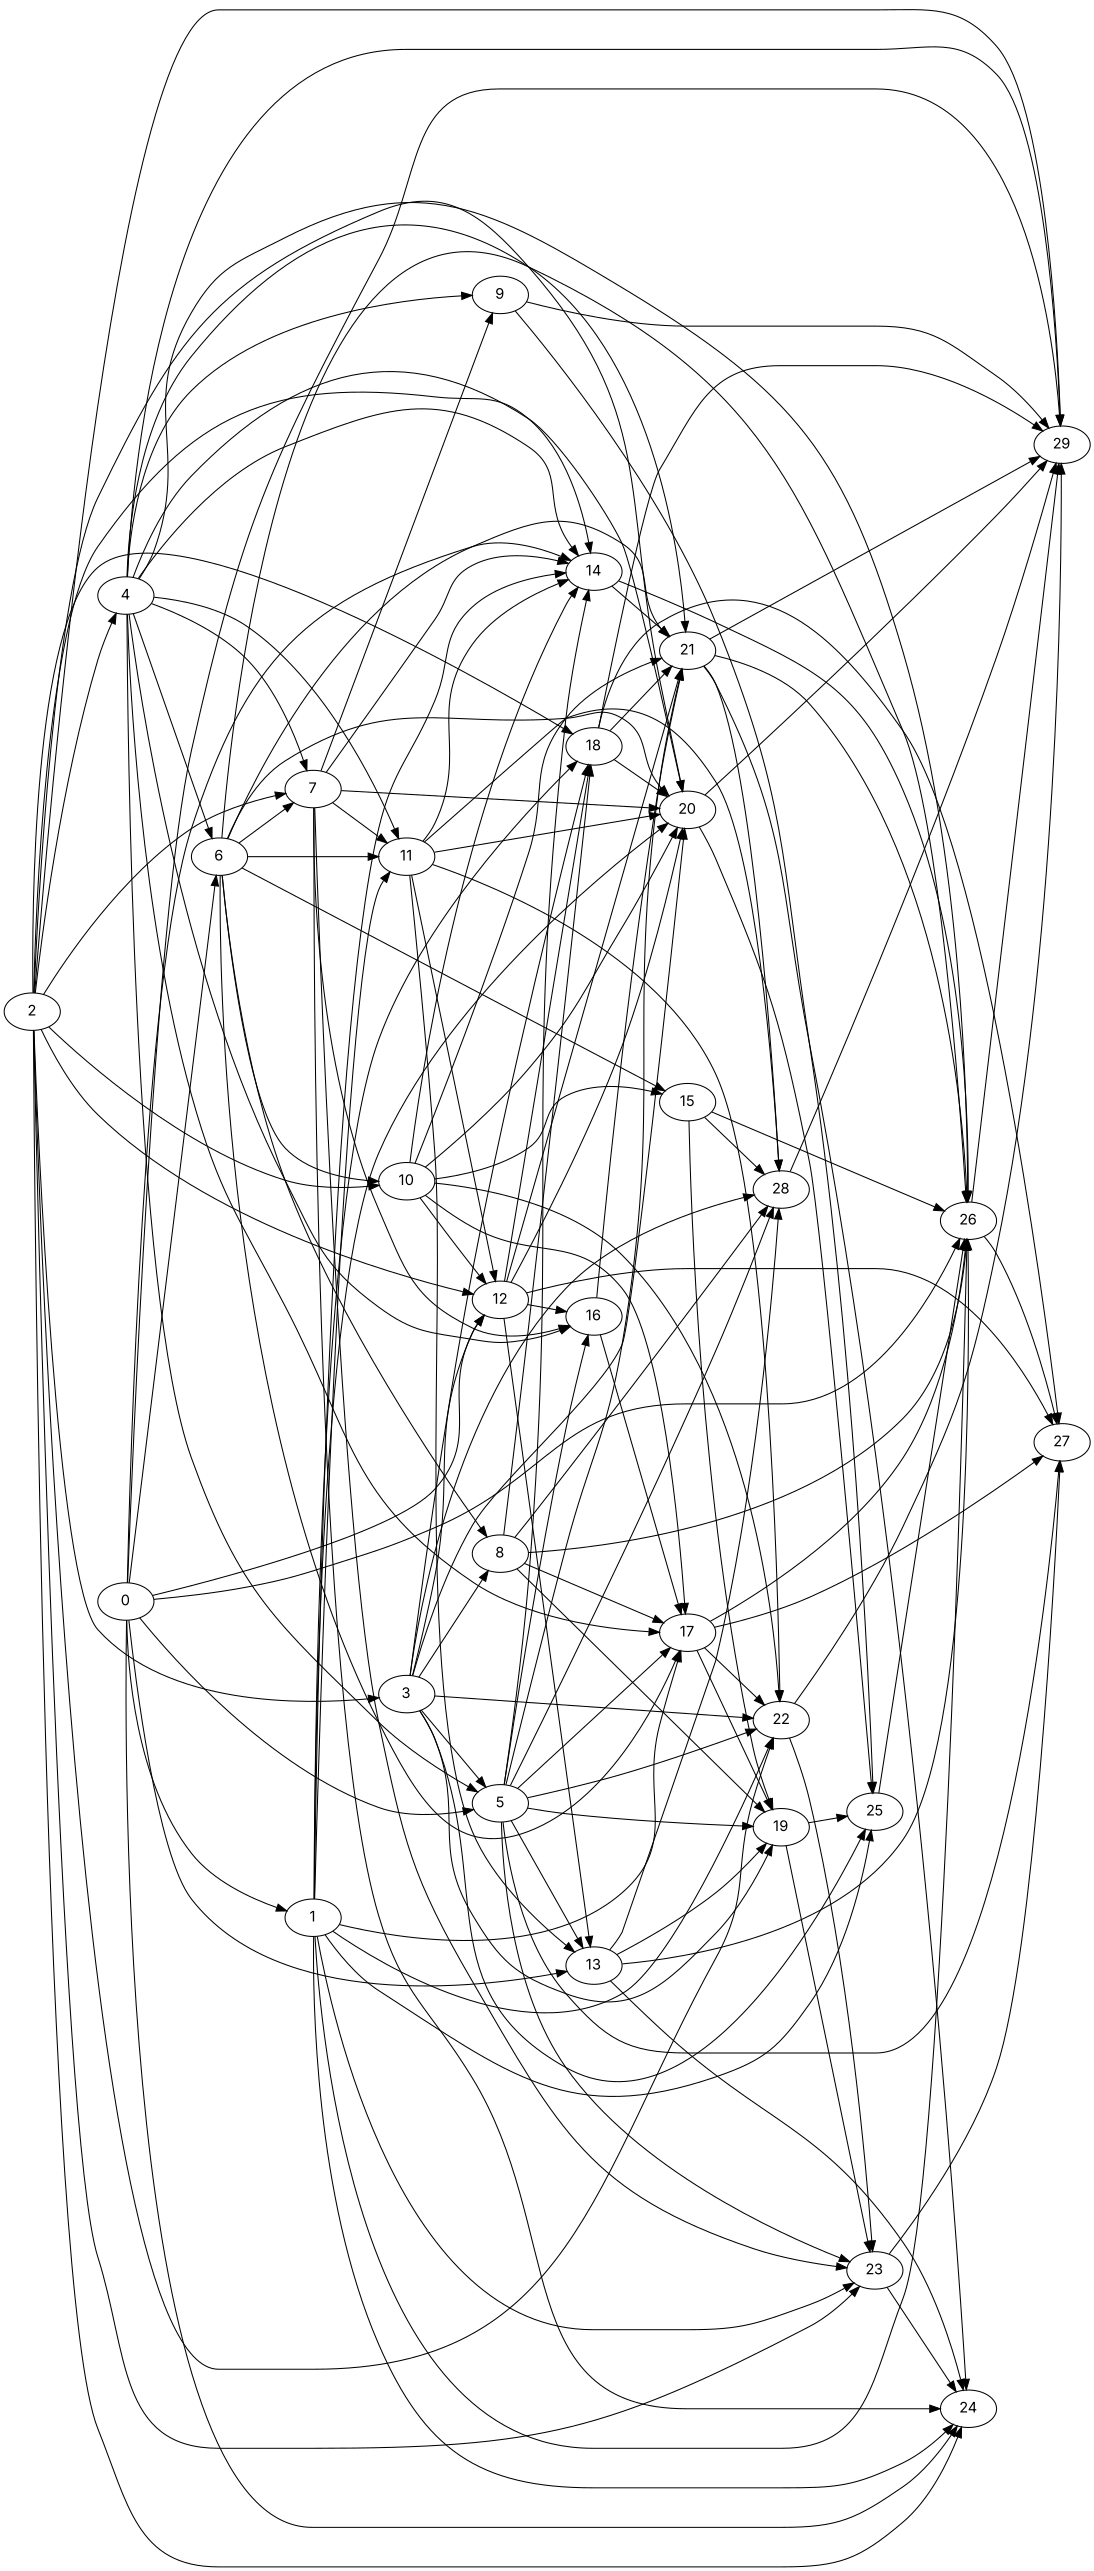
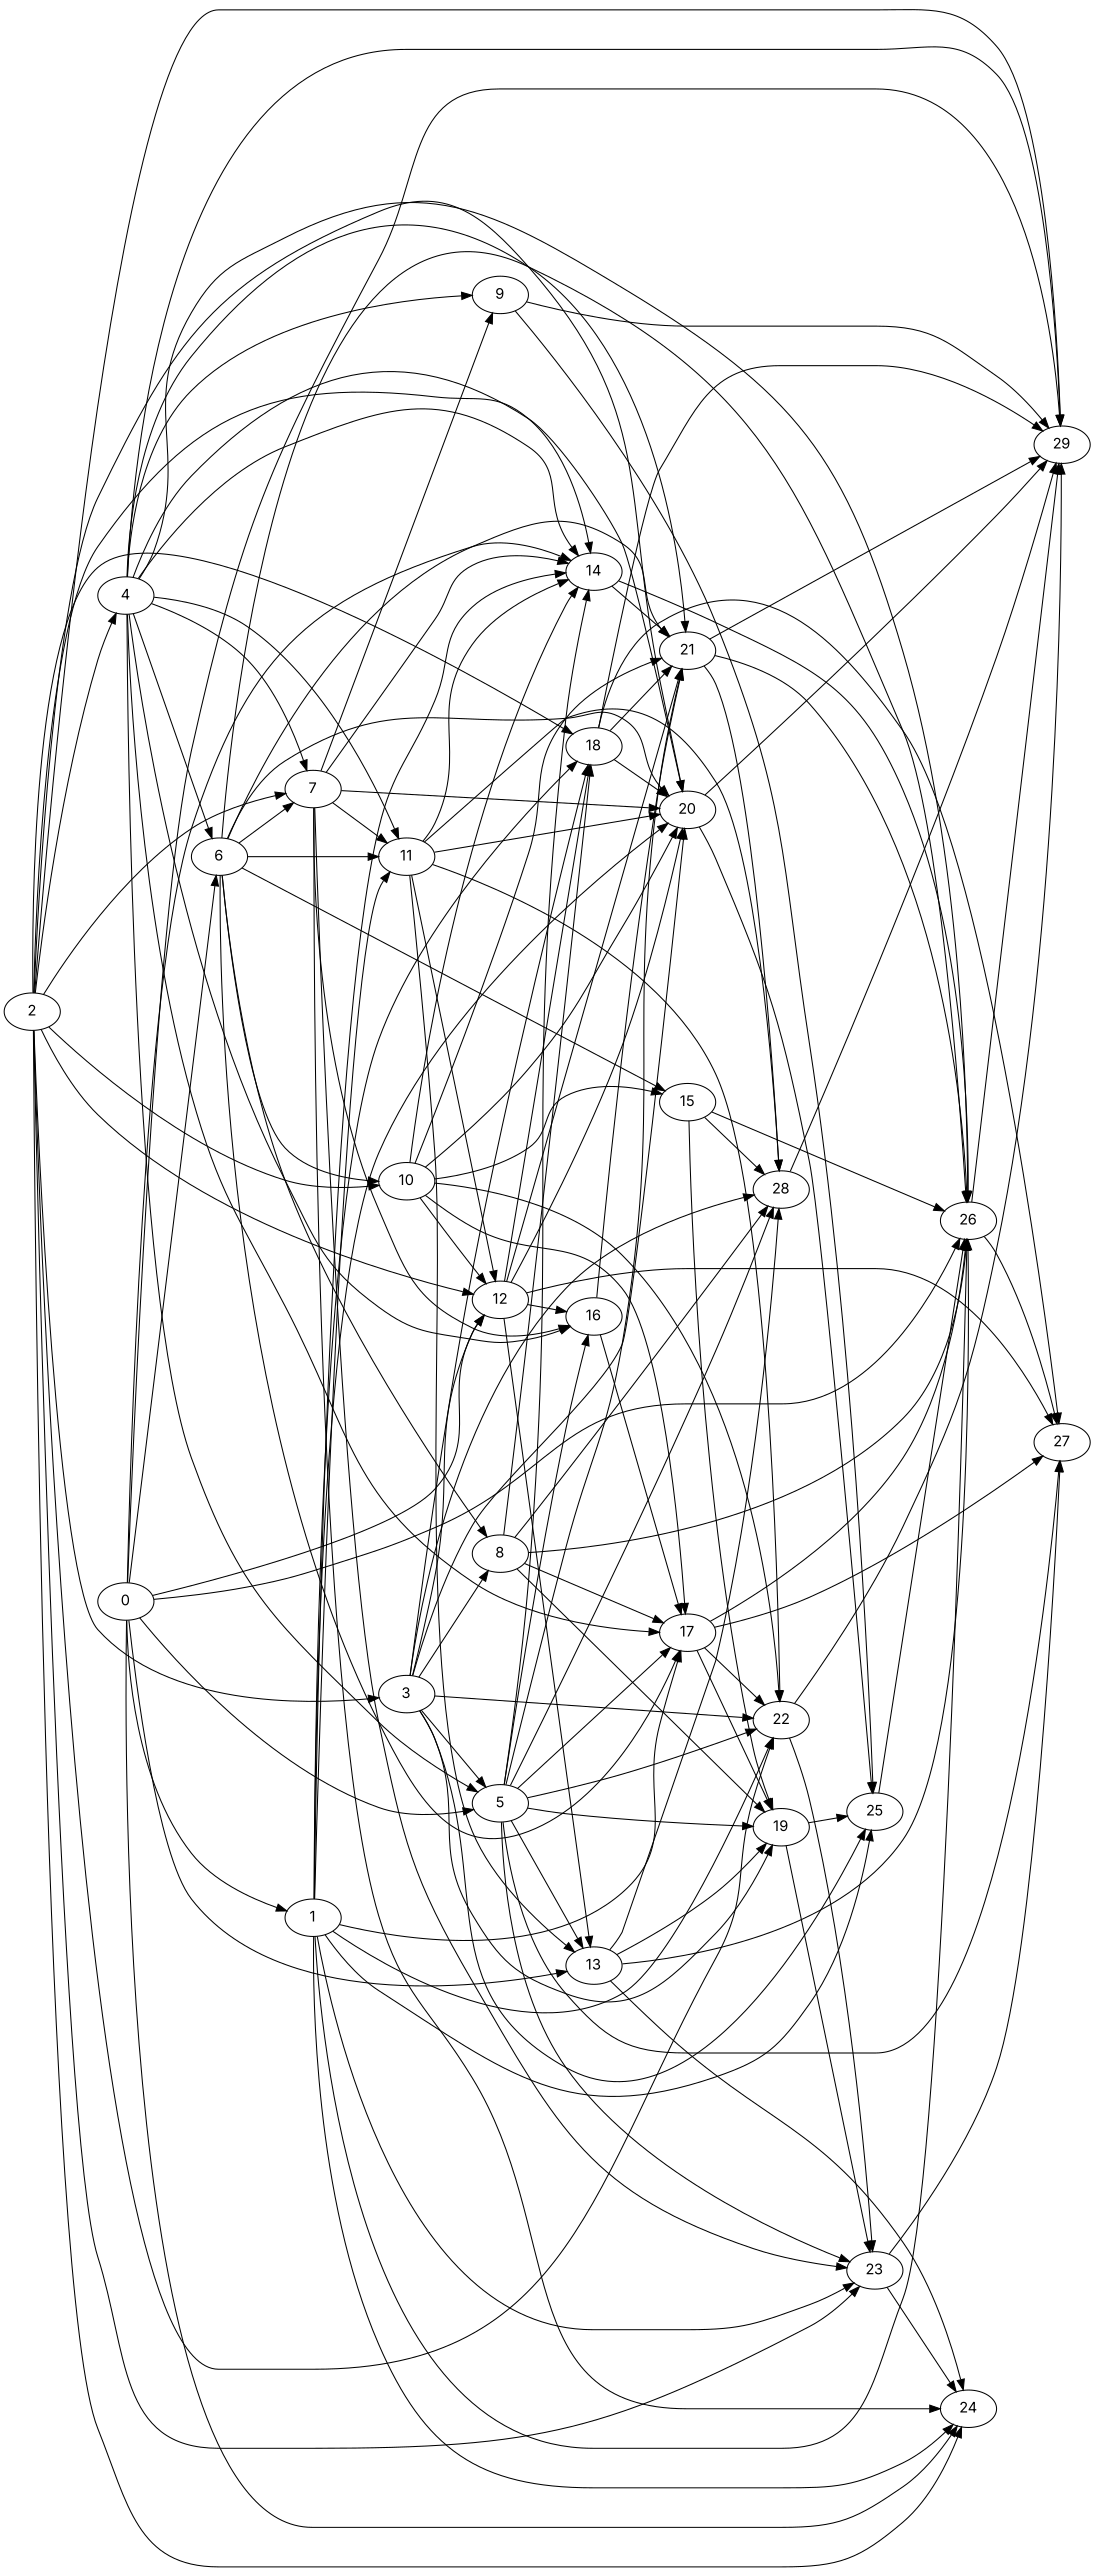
(883, 1513) -> none
